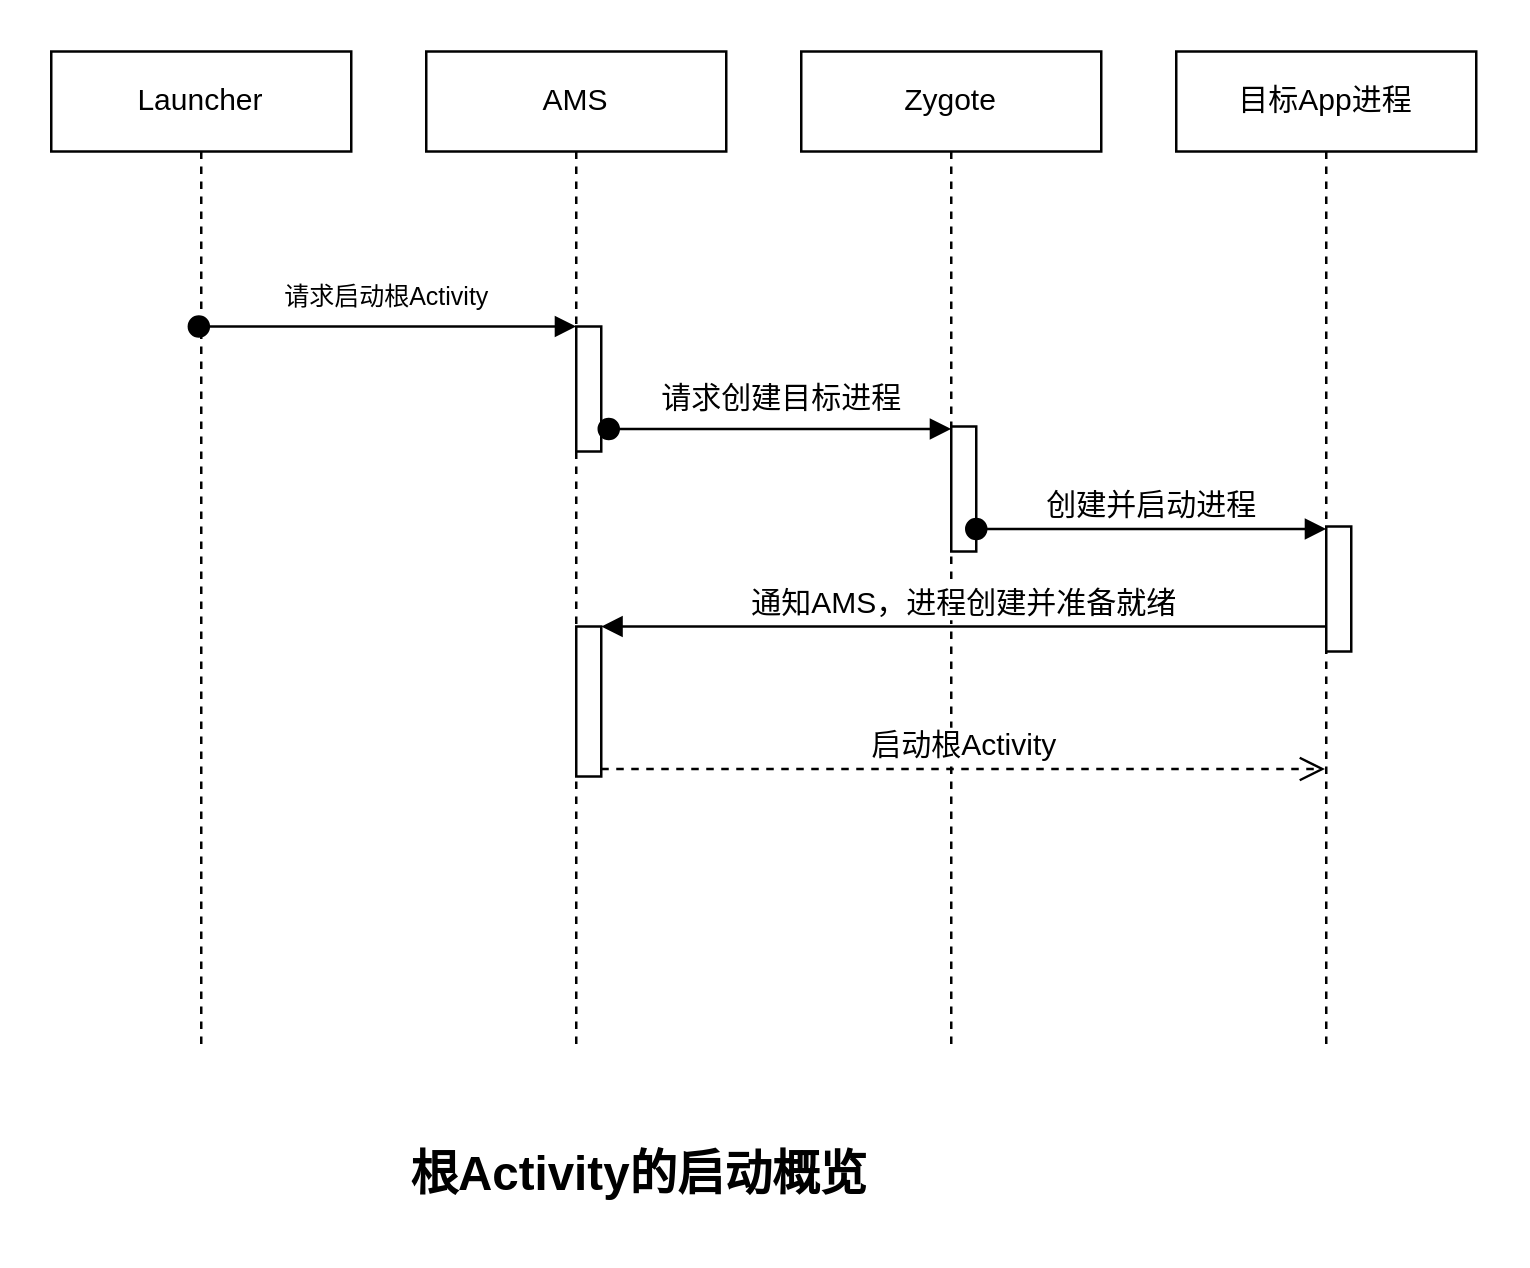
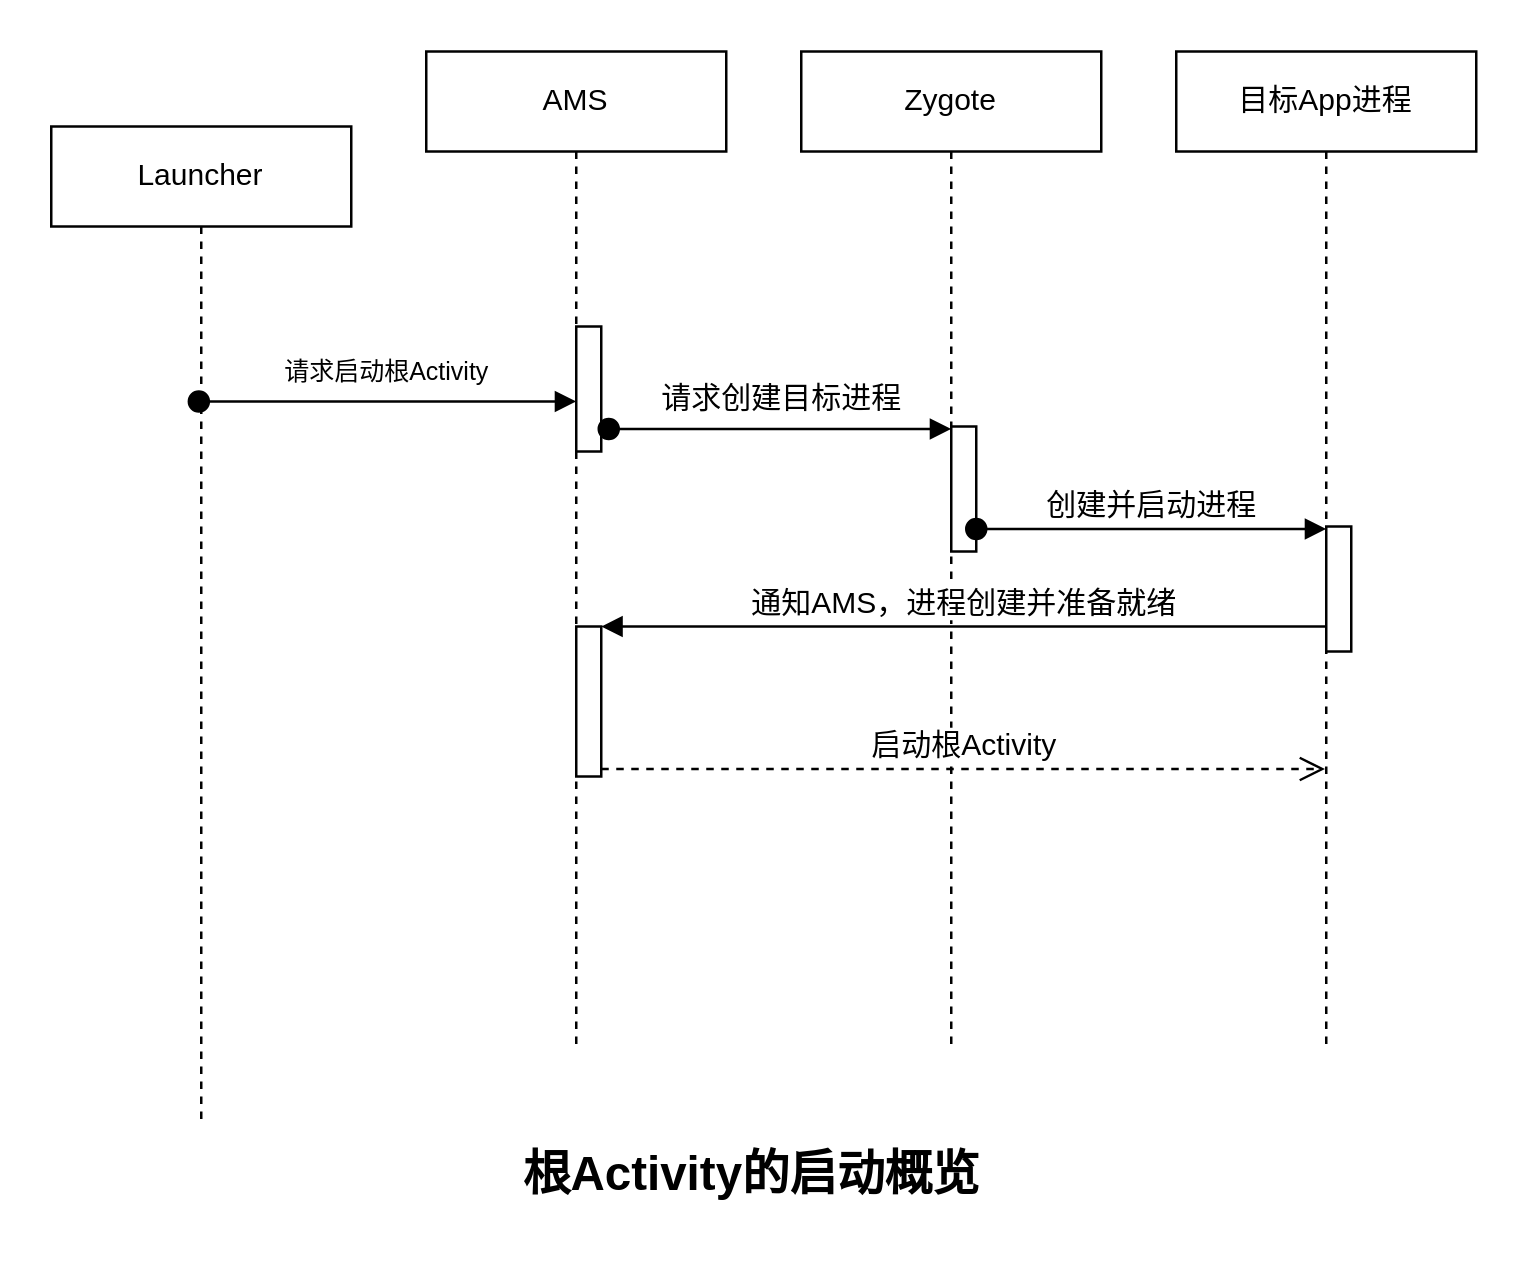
(201, 551) -> (201, 626)
(639, 1176) -> (751, 1176)
